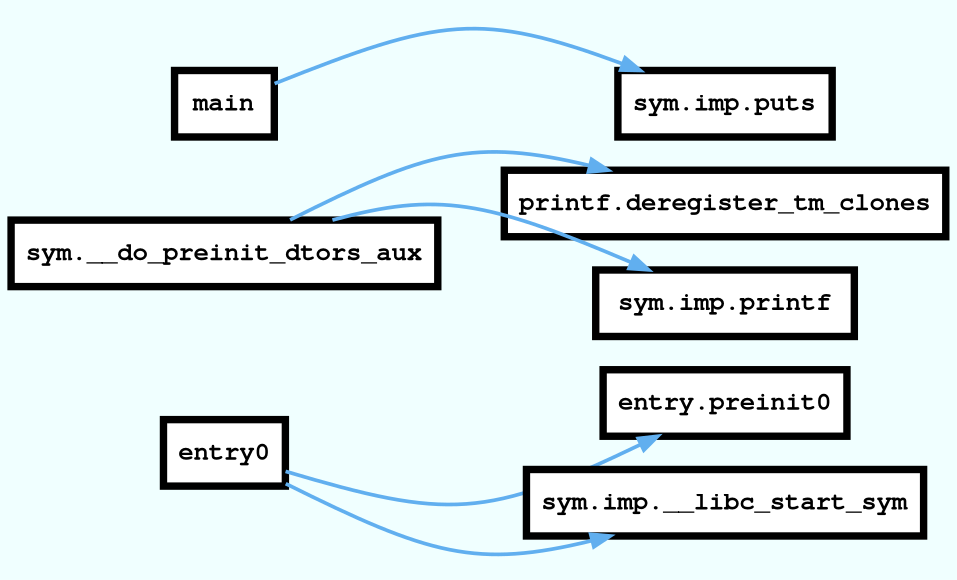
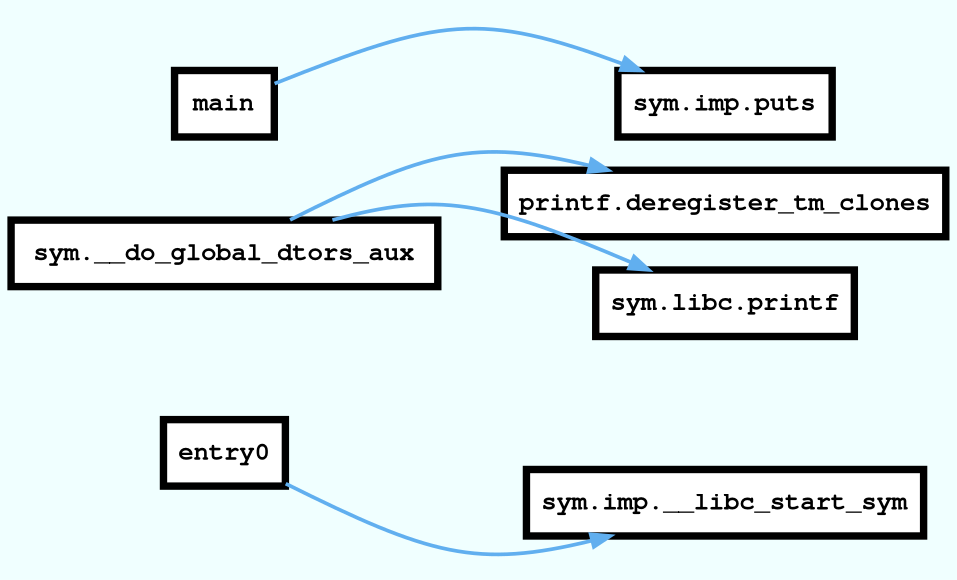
(224, 253) -> (224, 253)
(725, 303) -> (725, 303)
(725, 403) -> none
